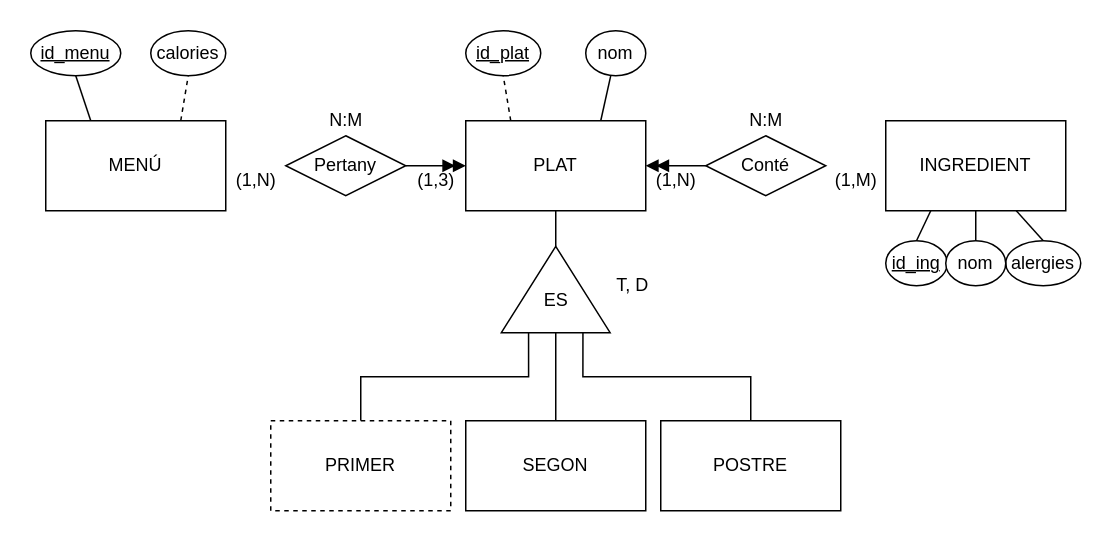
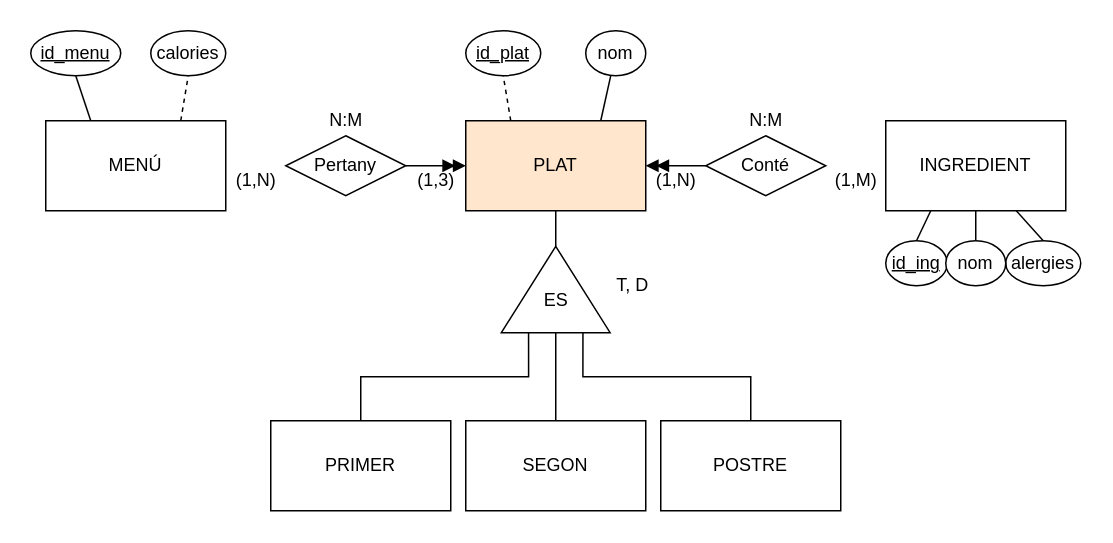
(556, 166) -> (556, 166)
(361, 466) -> (361, 466)
